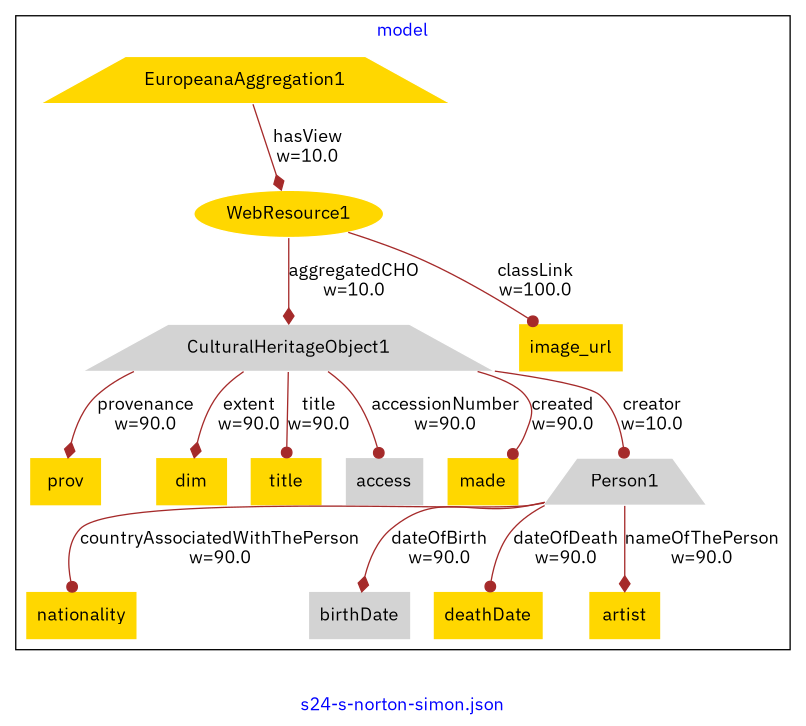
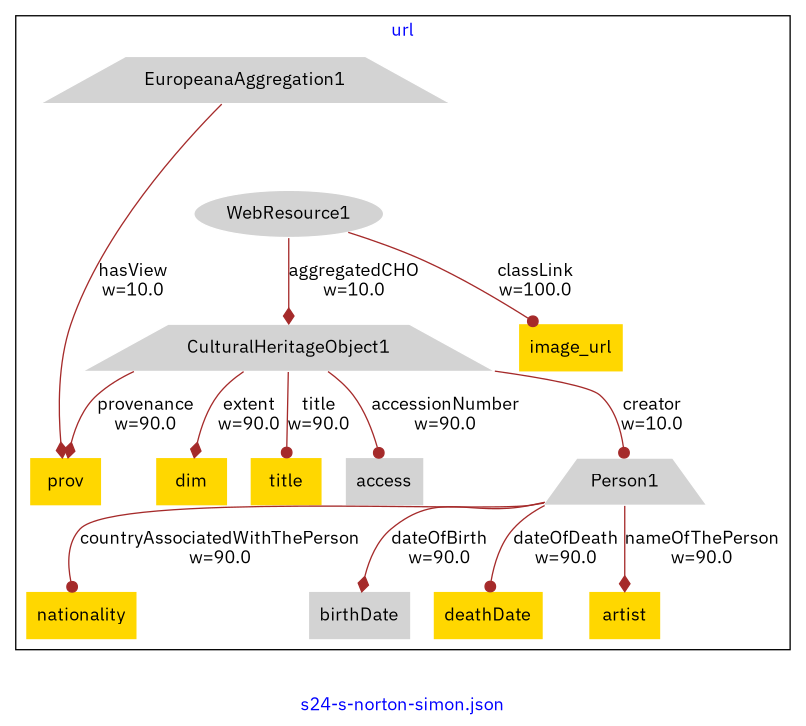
(403, 31) -> (403, 31)
(245, 80) -> (245, 80)
(265, 140) -> (102, 256)
(289, 214) -> (289, 214)
(483, 482) -> none
